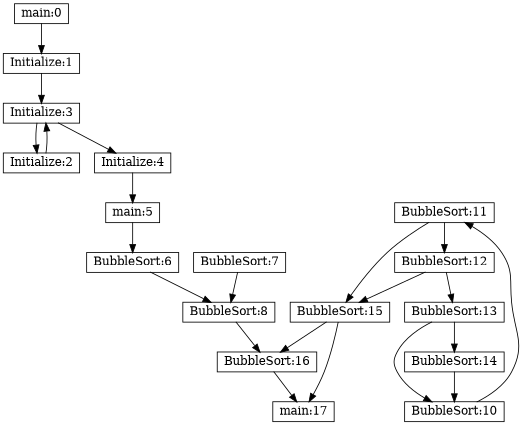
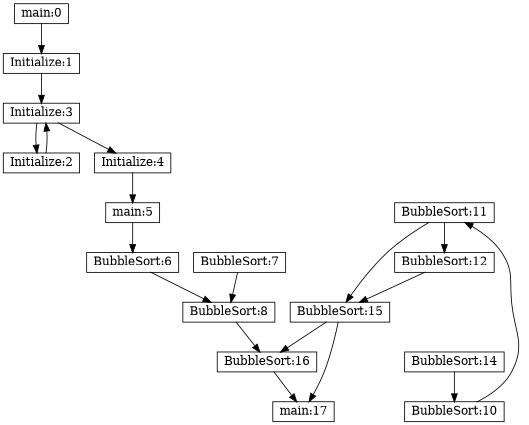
(454, 312) -> none
